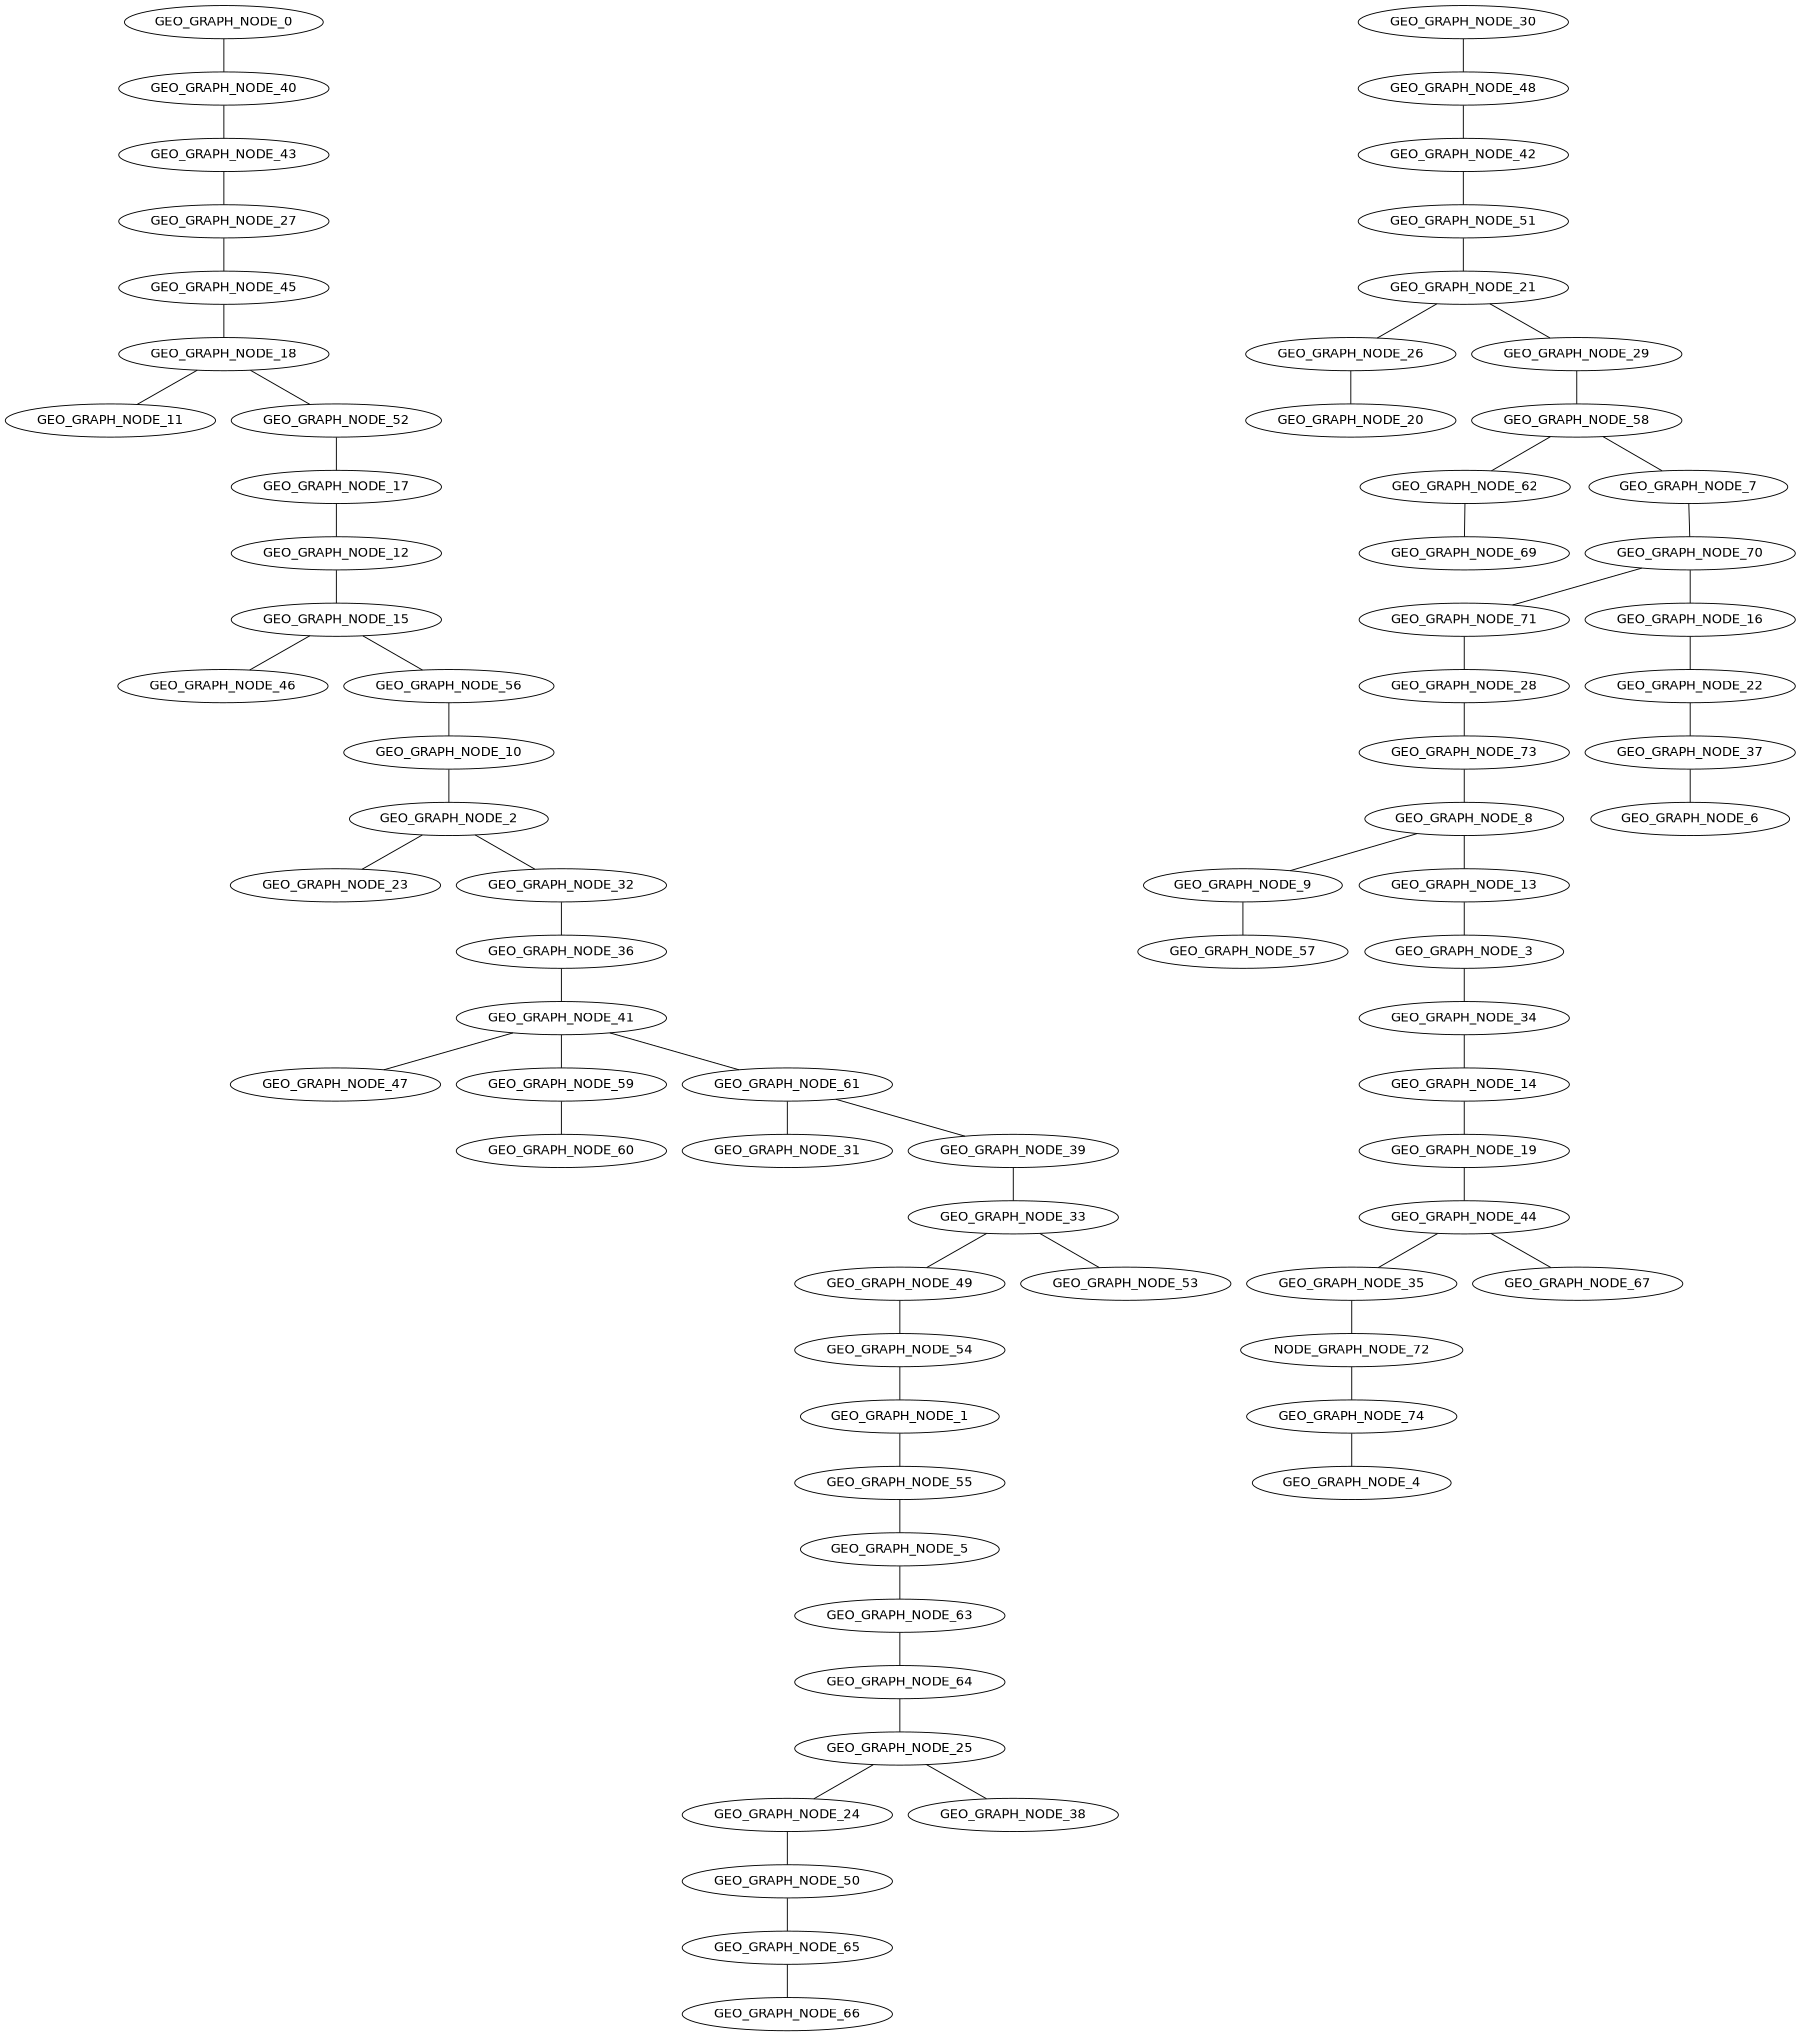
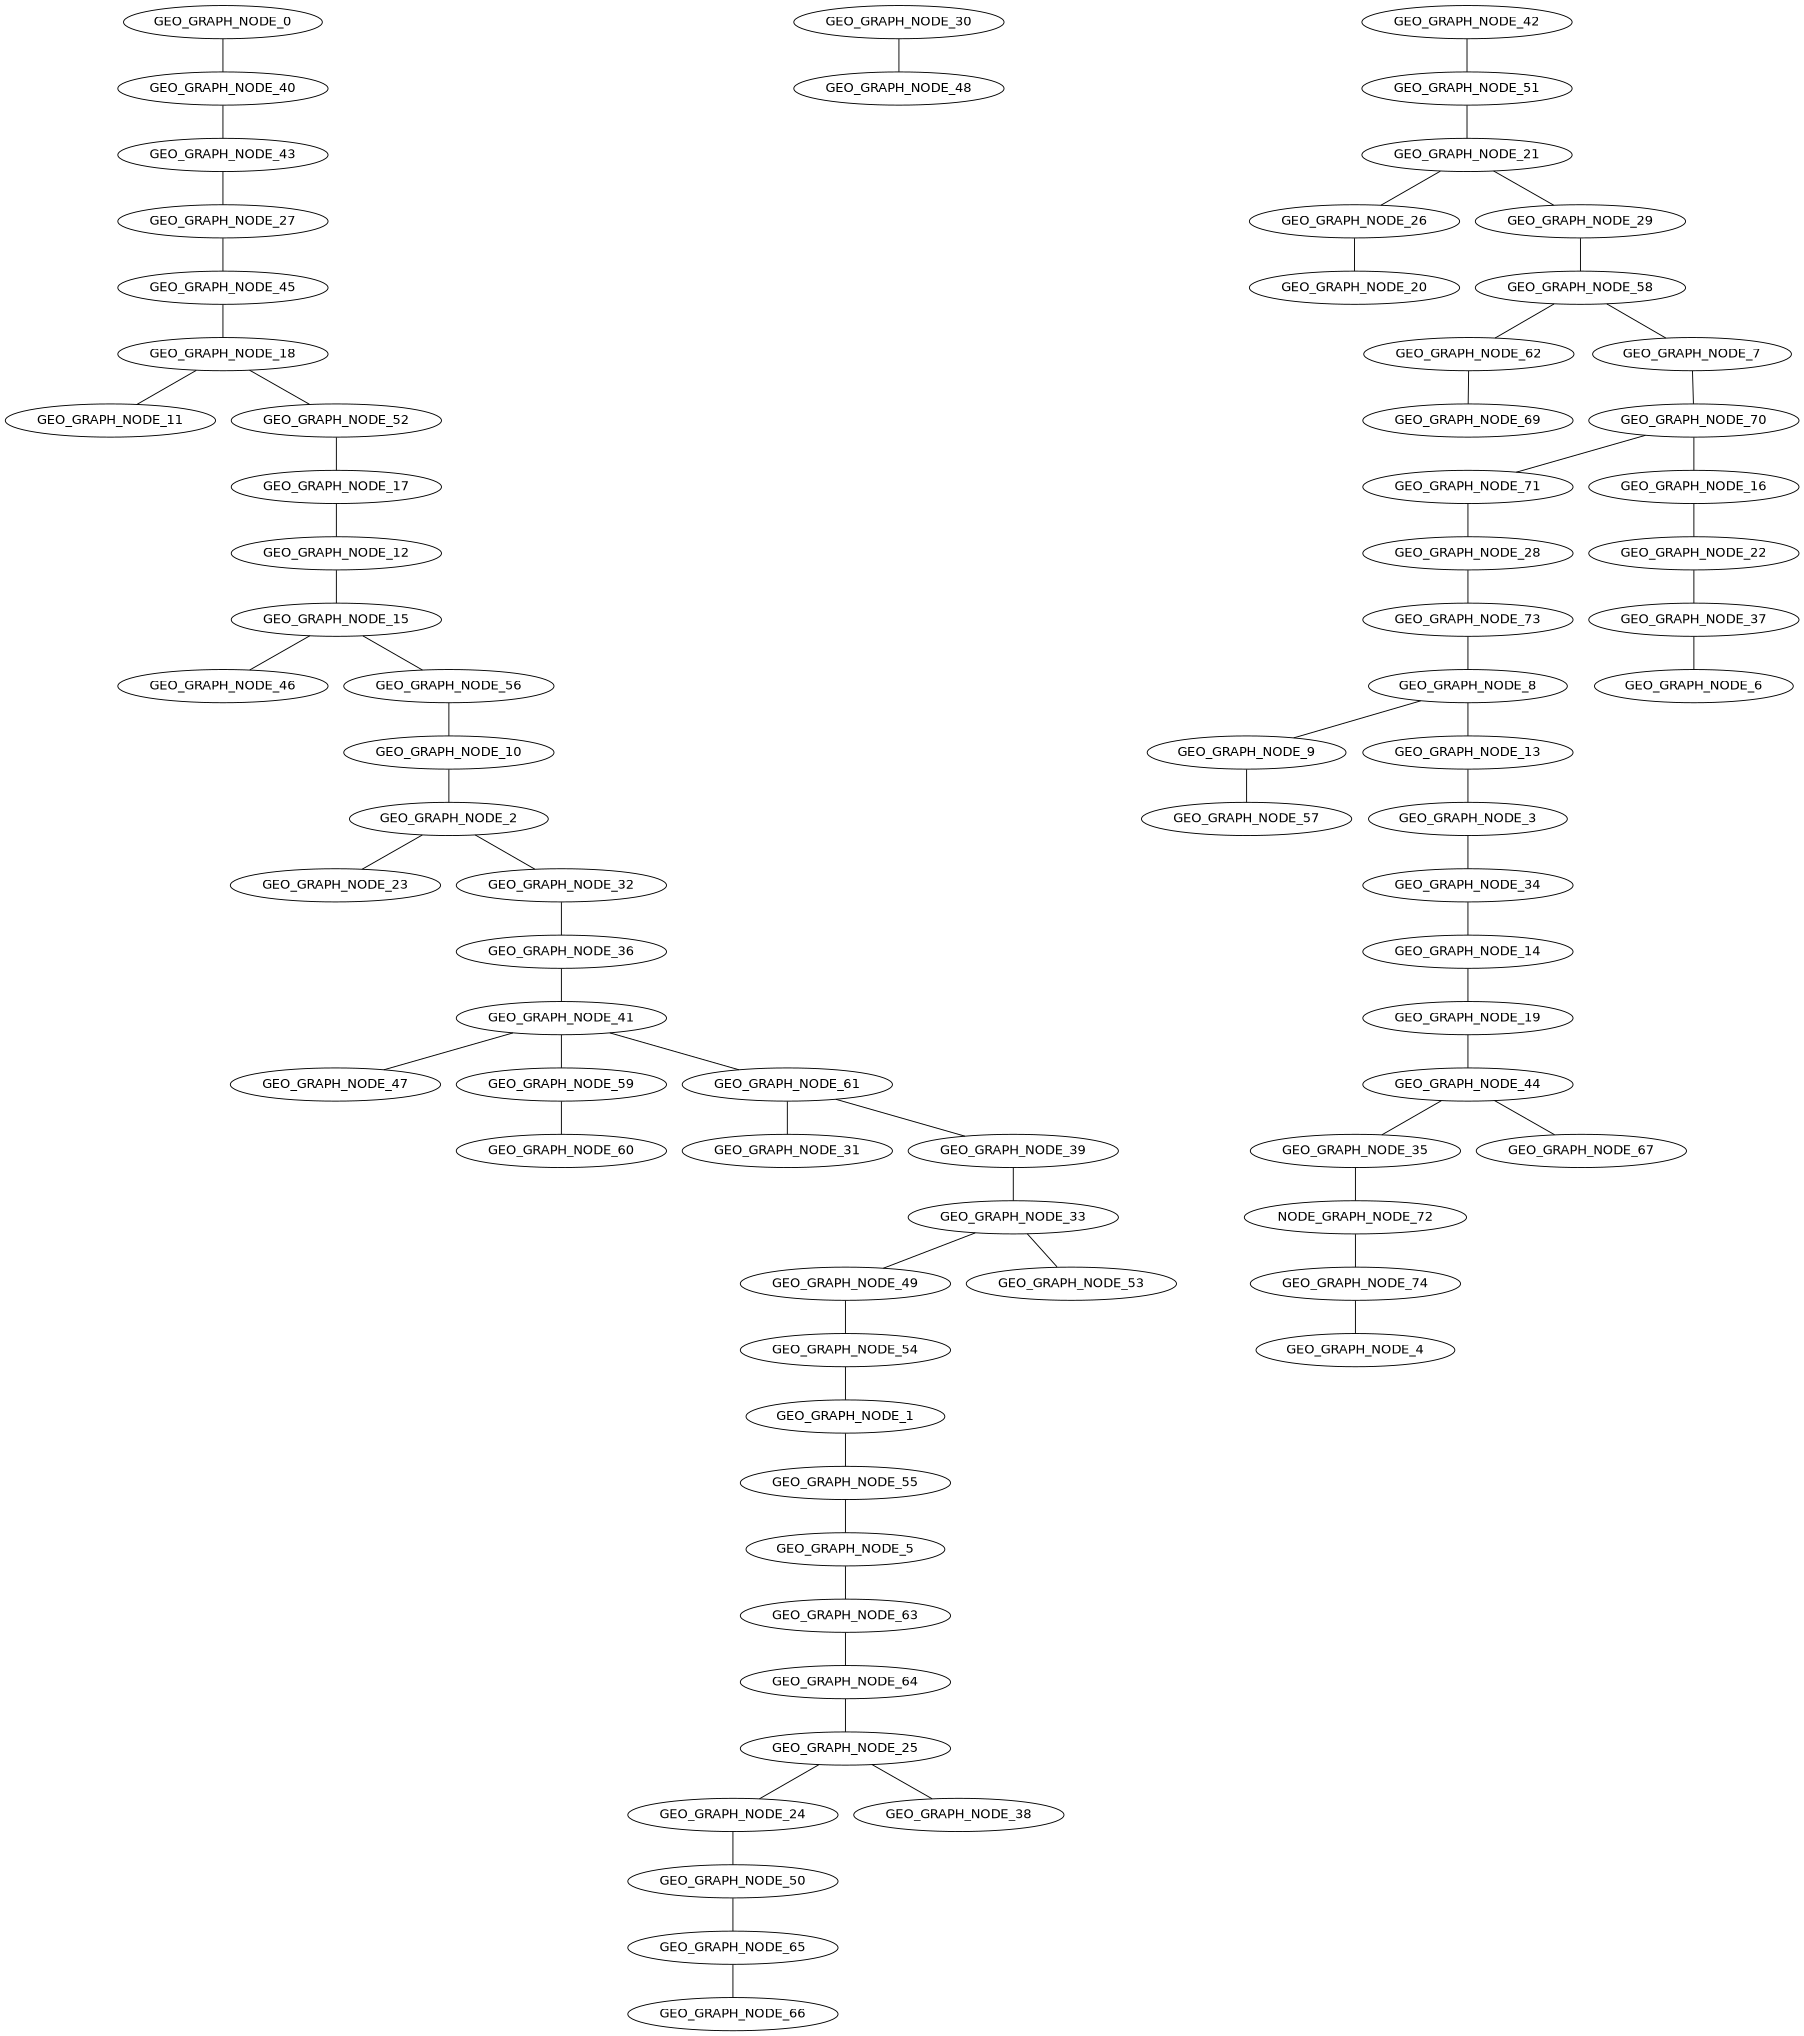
(1463, 122) -> none
